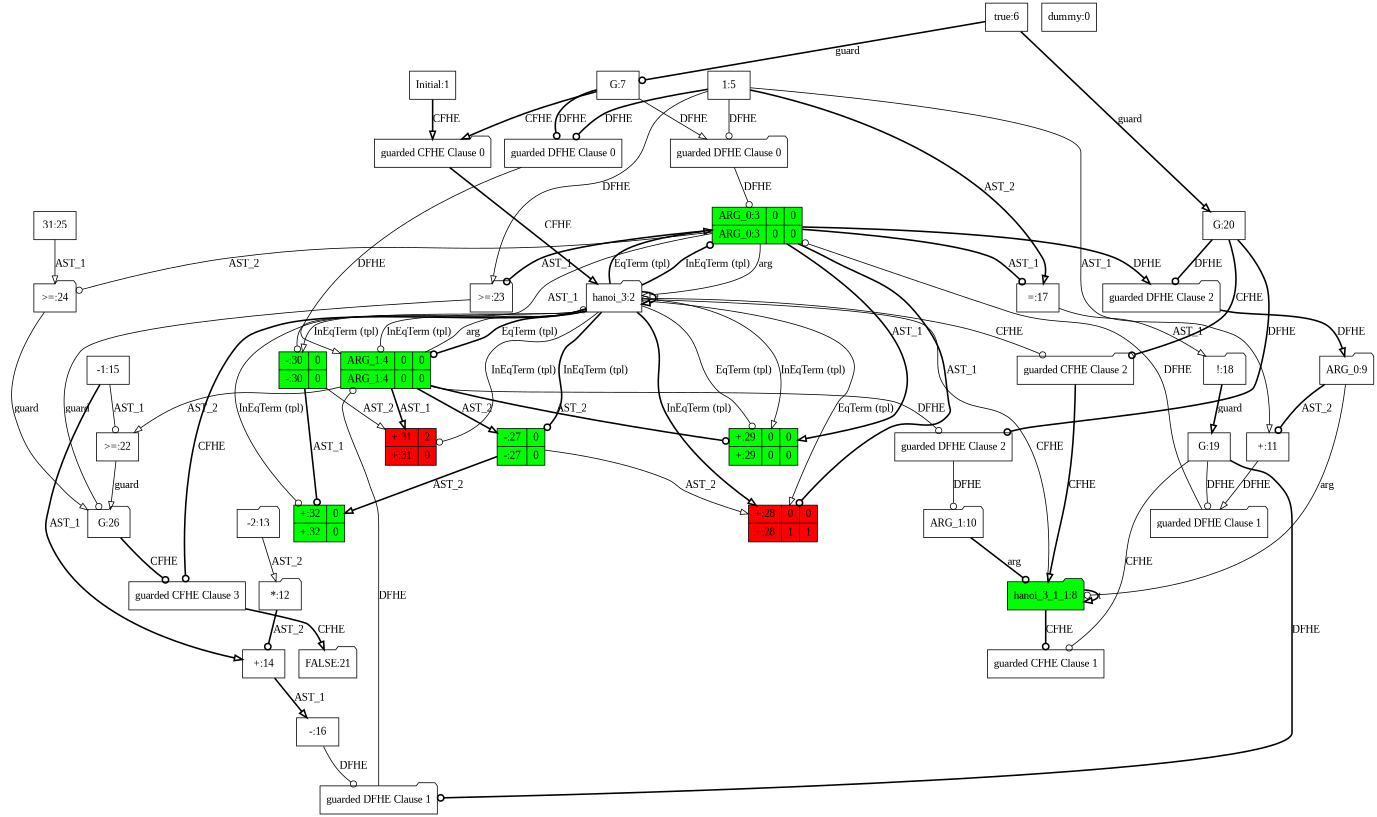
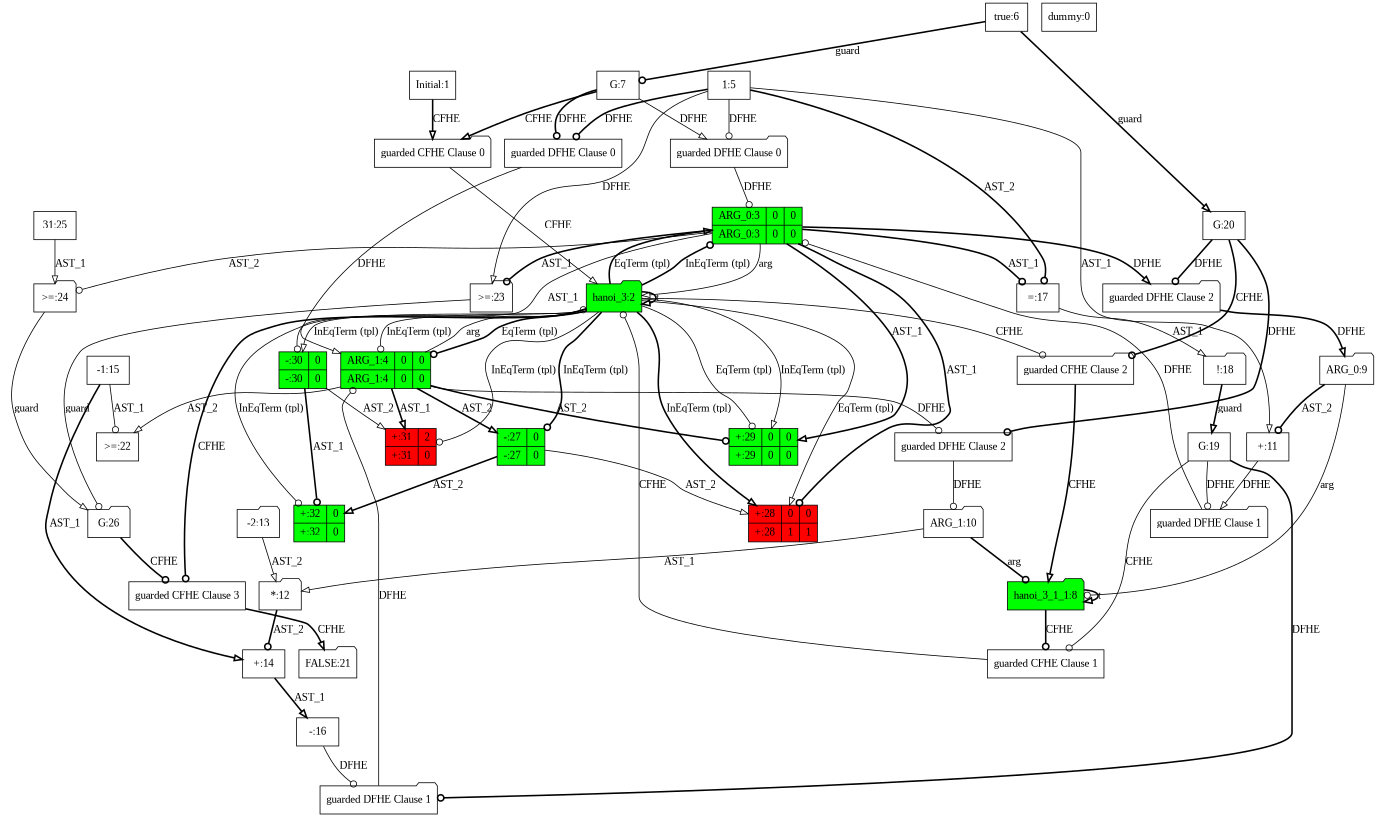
(922, 151) -> (922, 151)
(520, 223) -> (520, 223)
(614, 298) -> (614, 298)
(938, 368) -> (671, 617)
(114, 481) -> none
none -> (616, 559)
